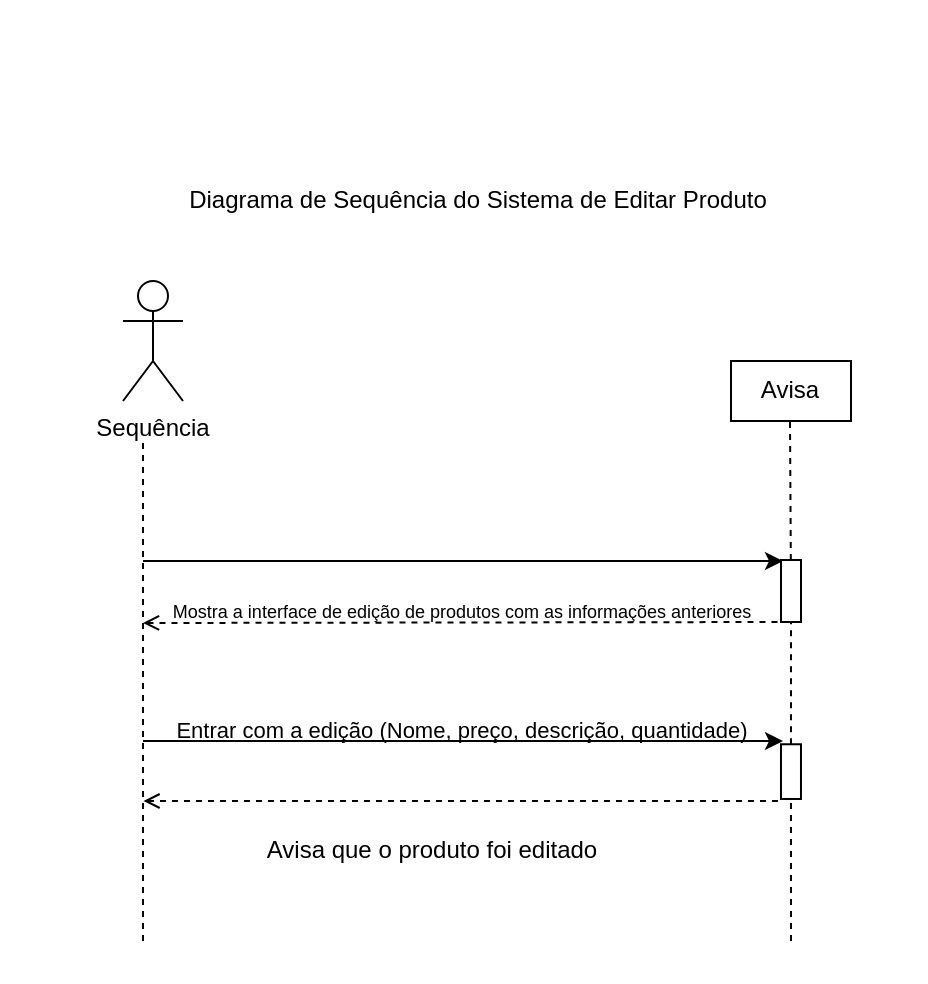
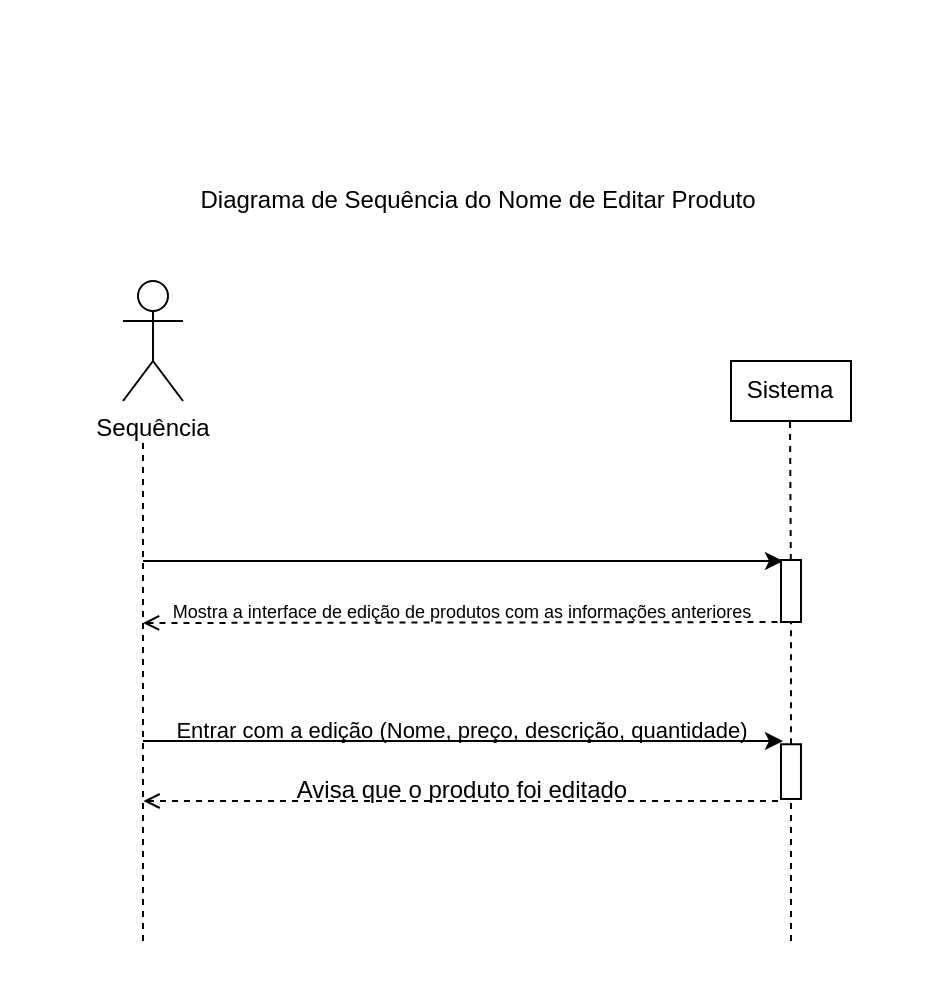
(479, 201) -> (479, 201)
(791, 391) -> (791, 391)
(433, 851) -> (463, 791)
